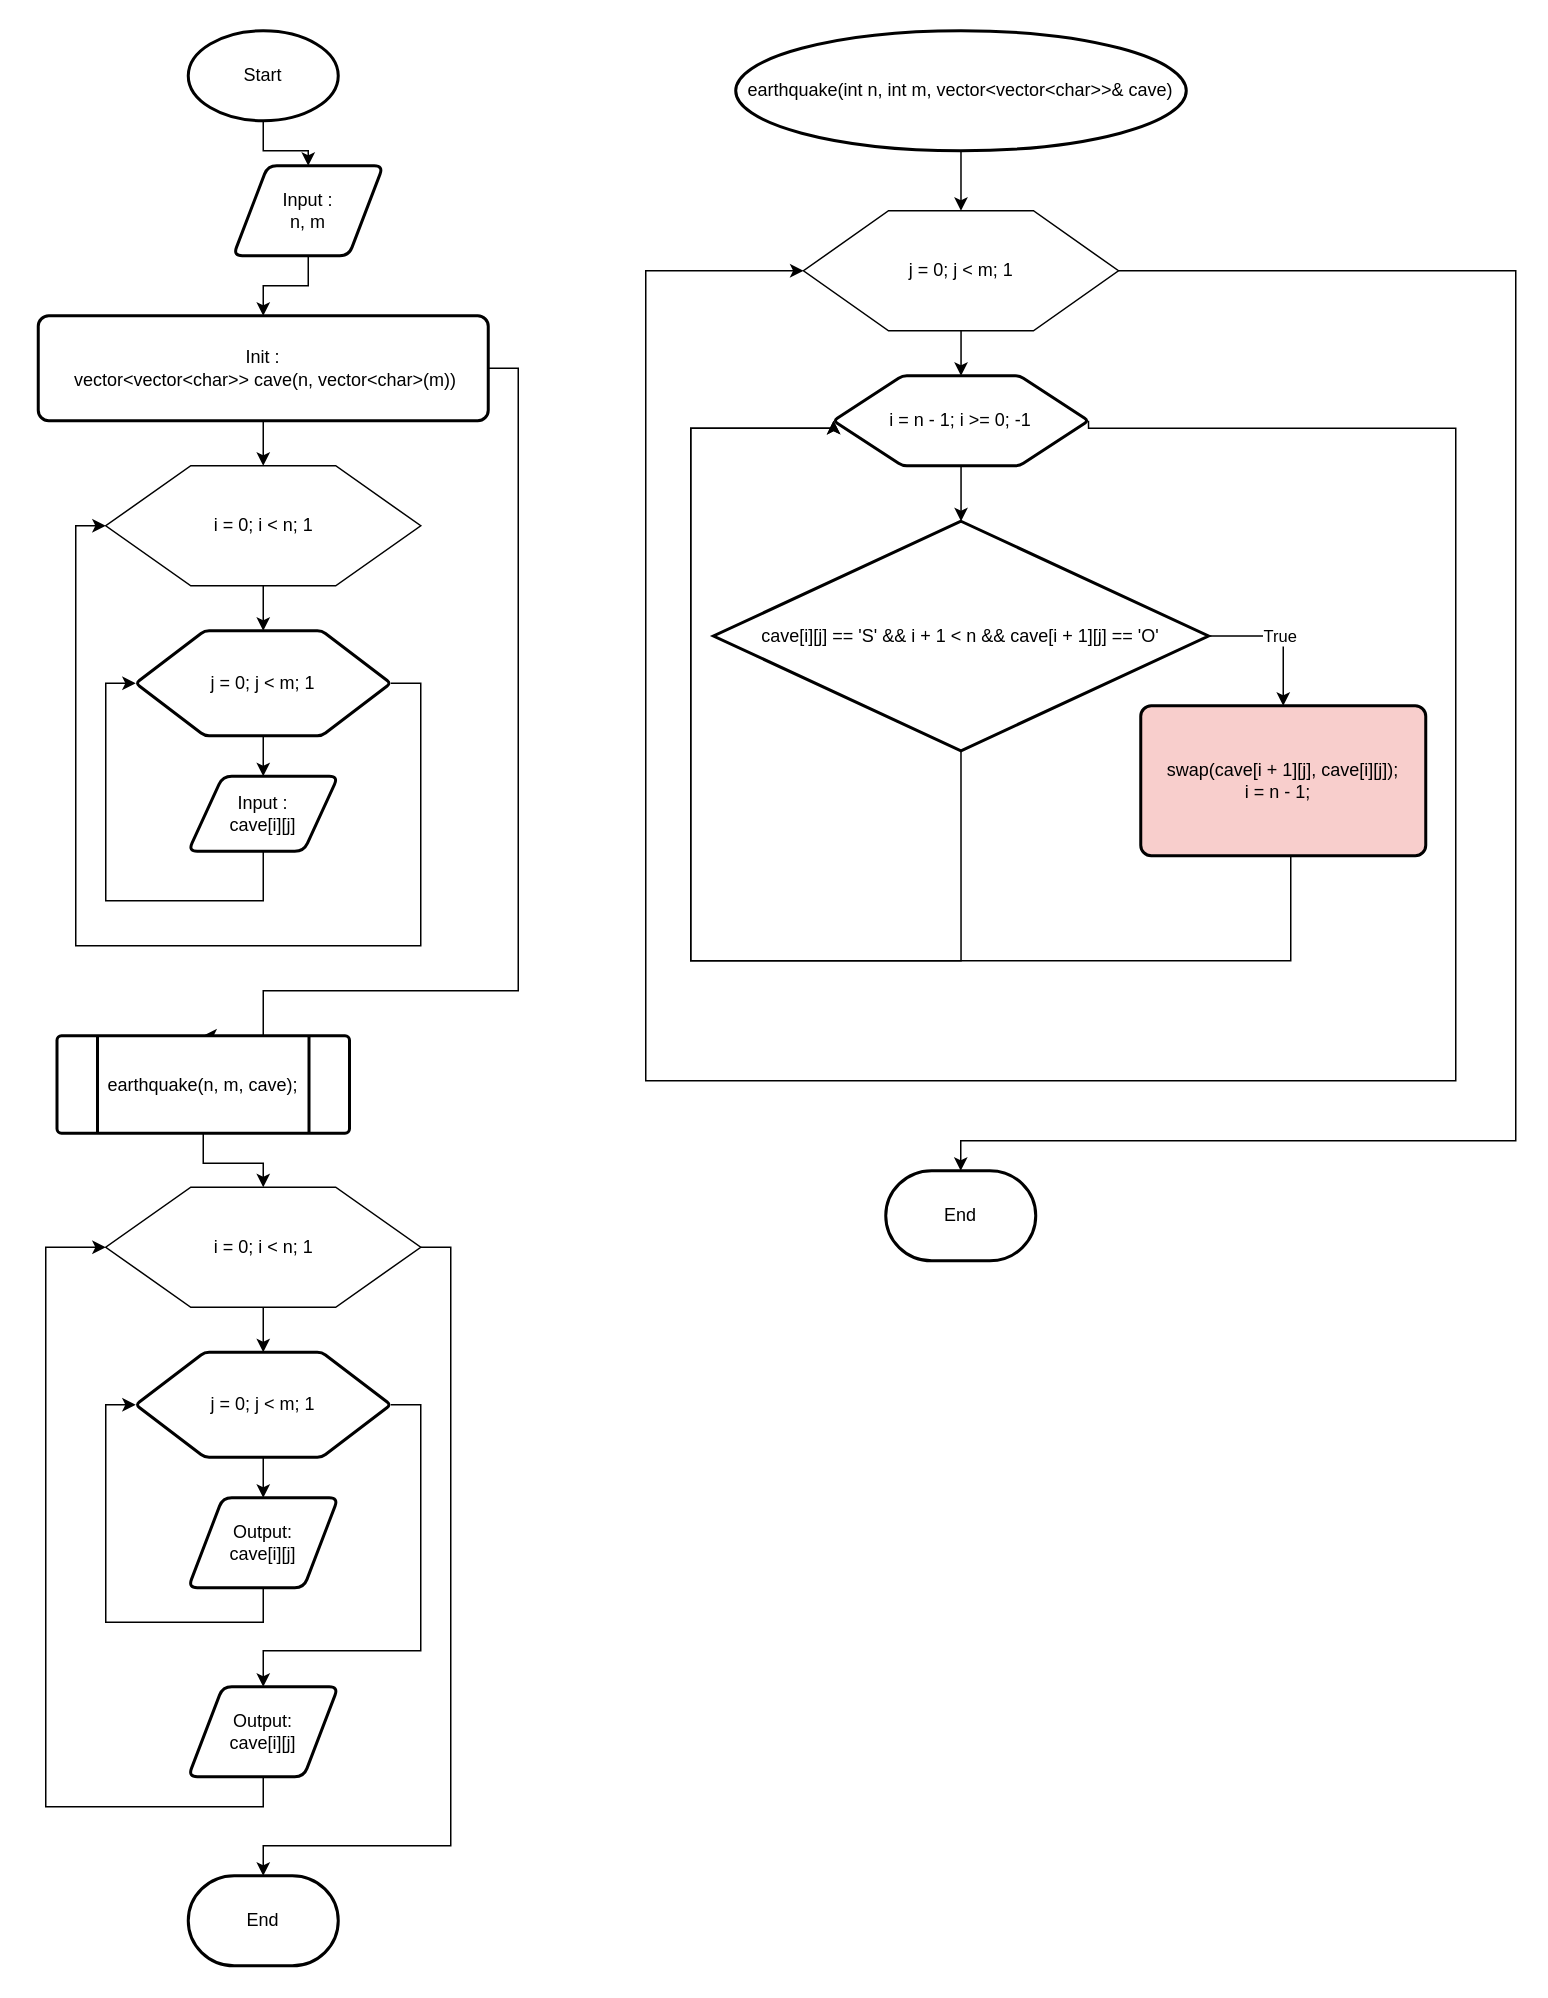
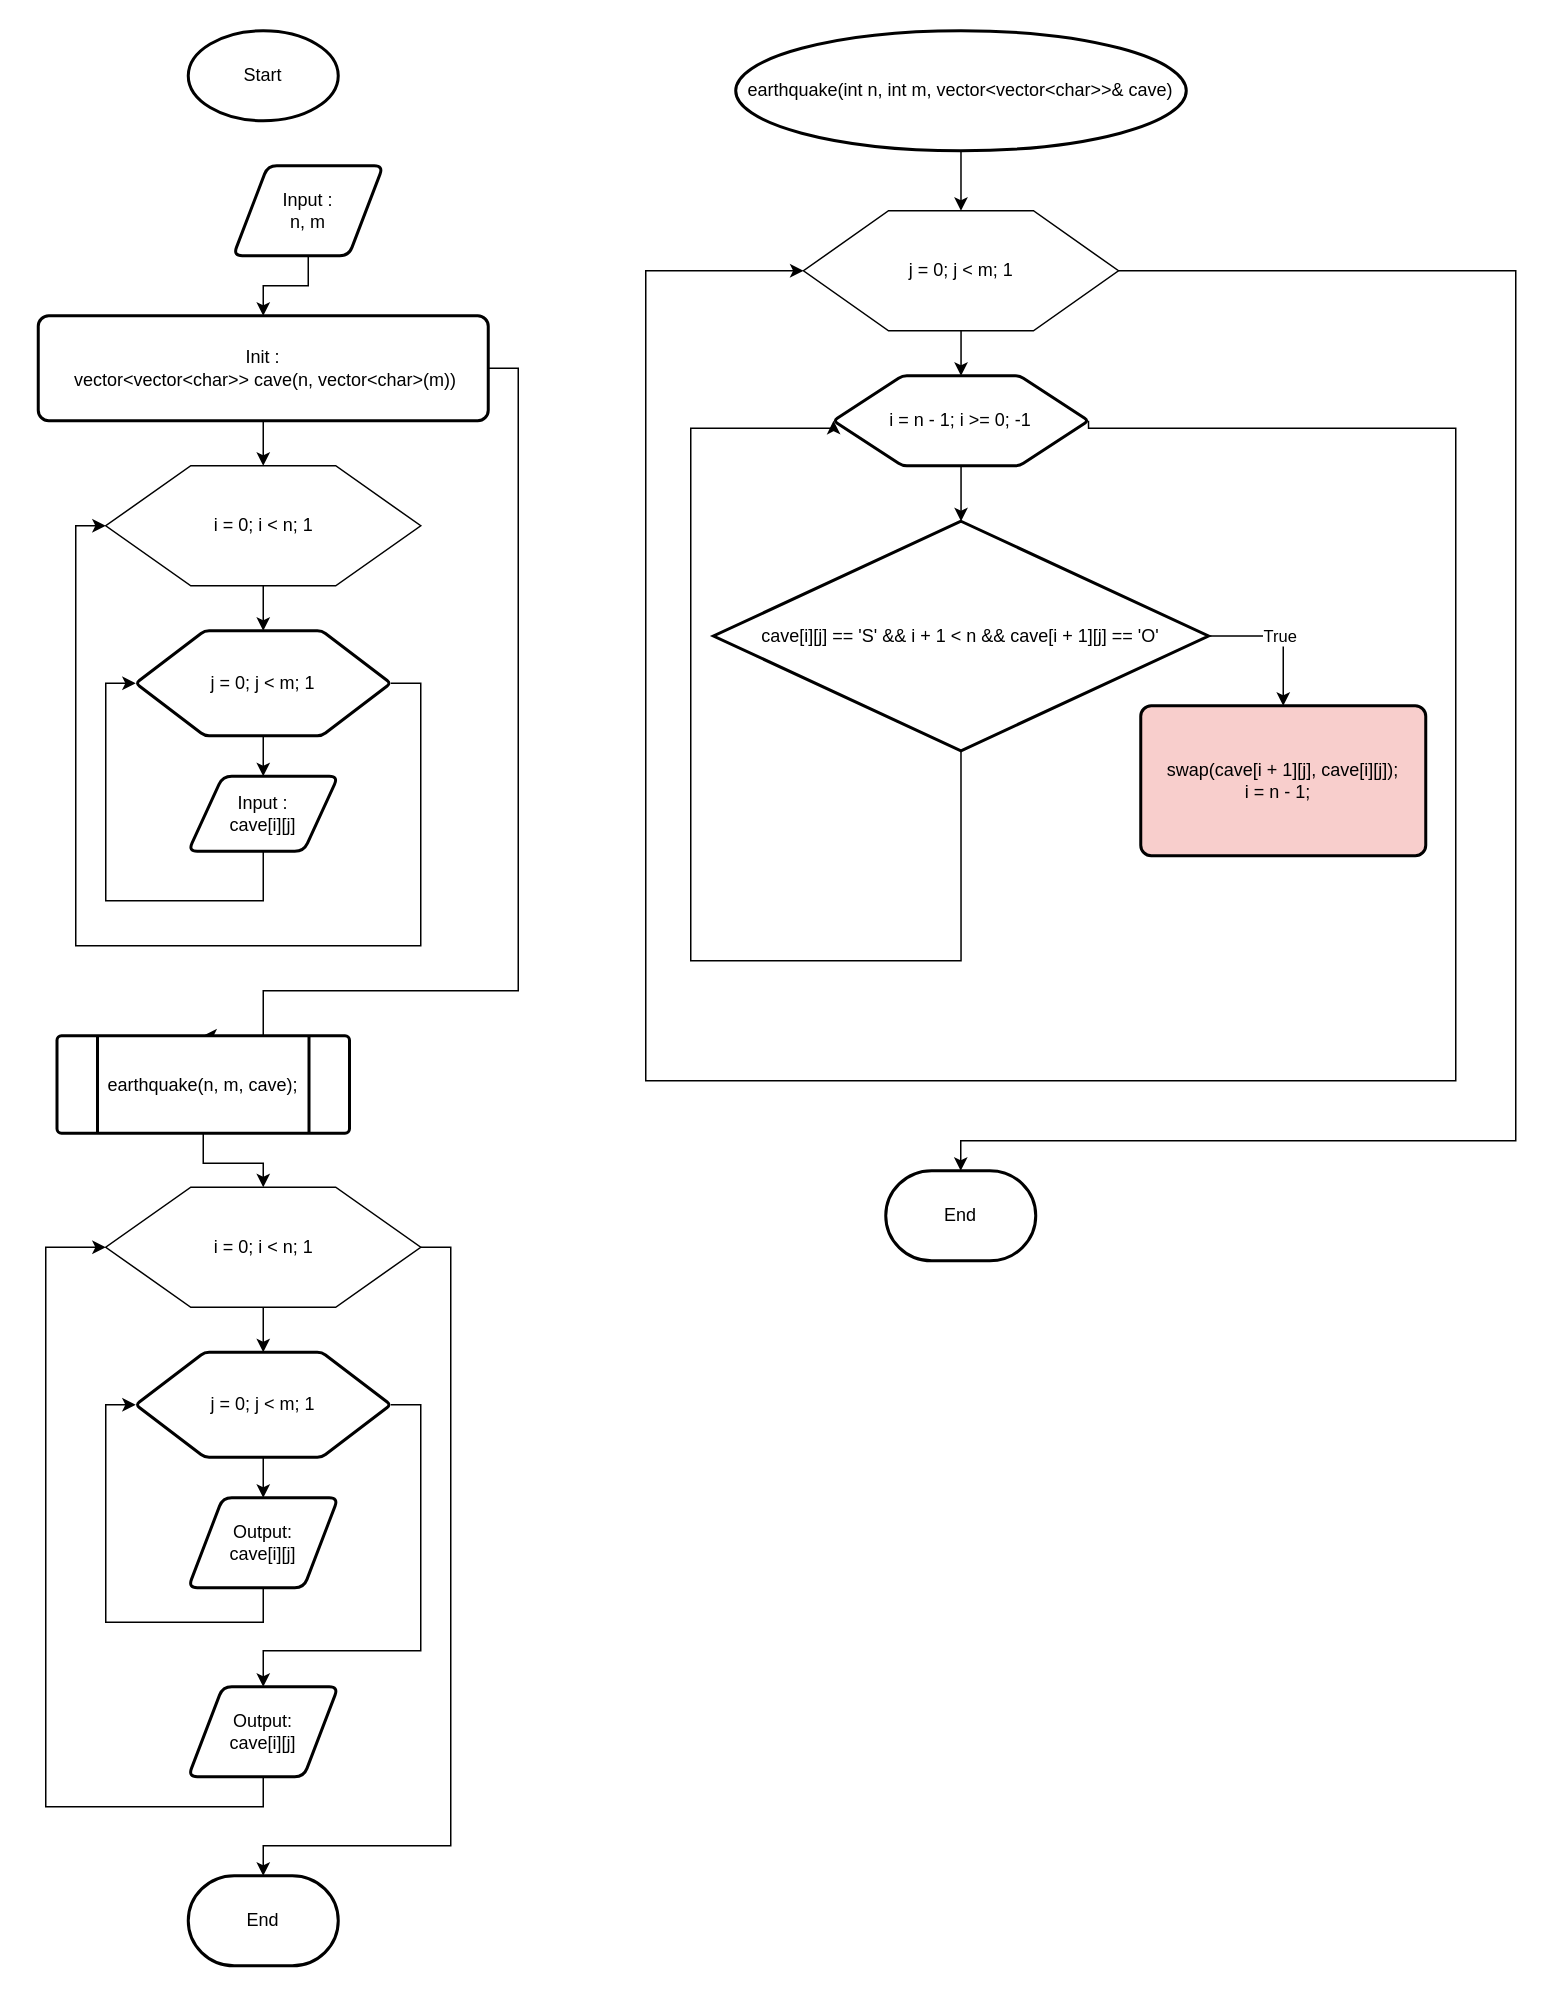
(273, 151) -> none
(1181, 961) -> none
